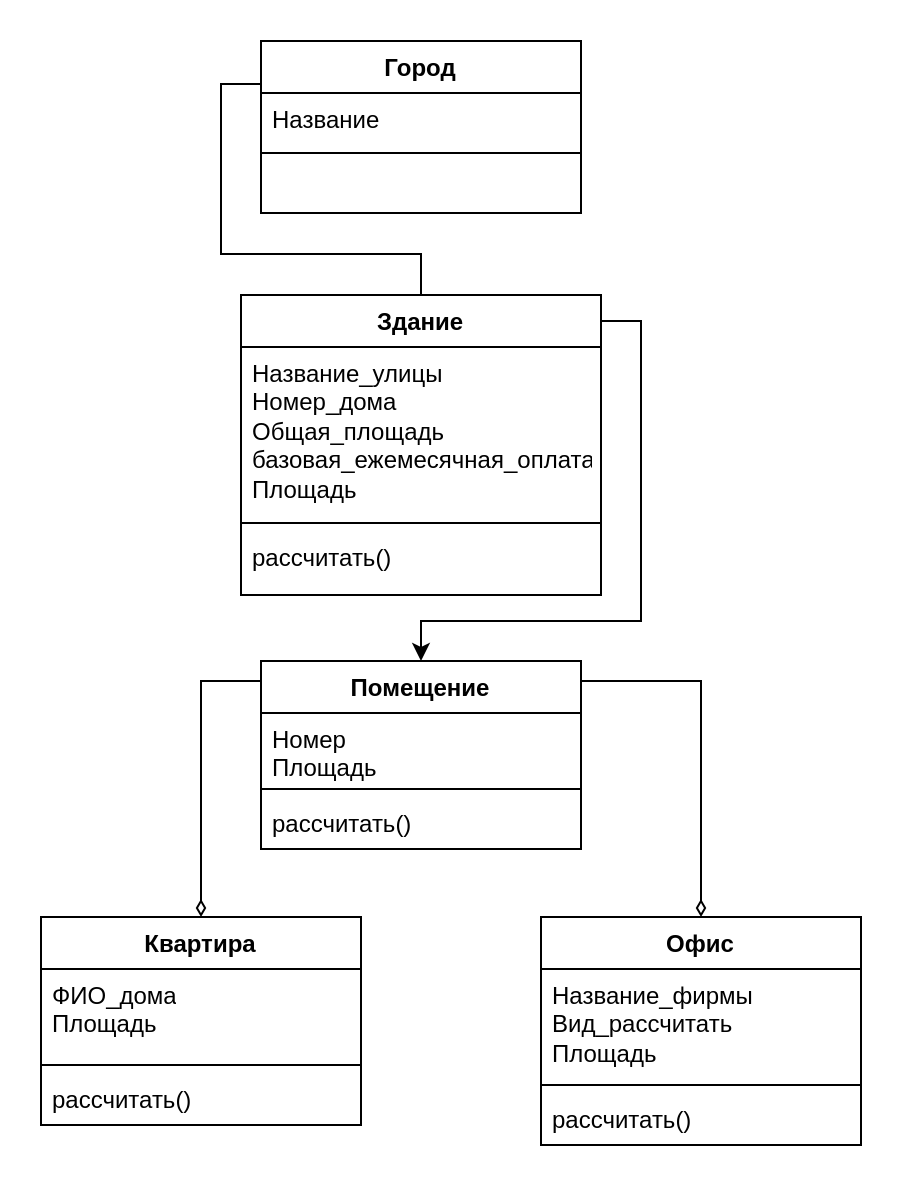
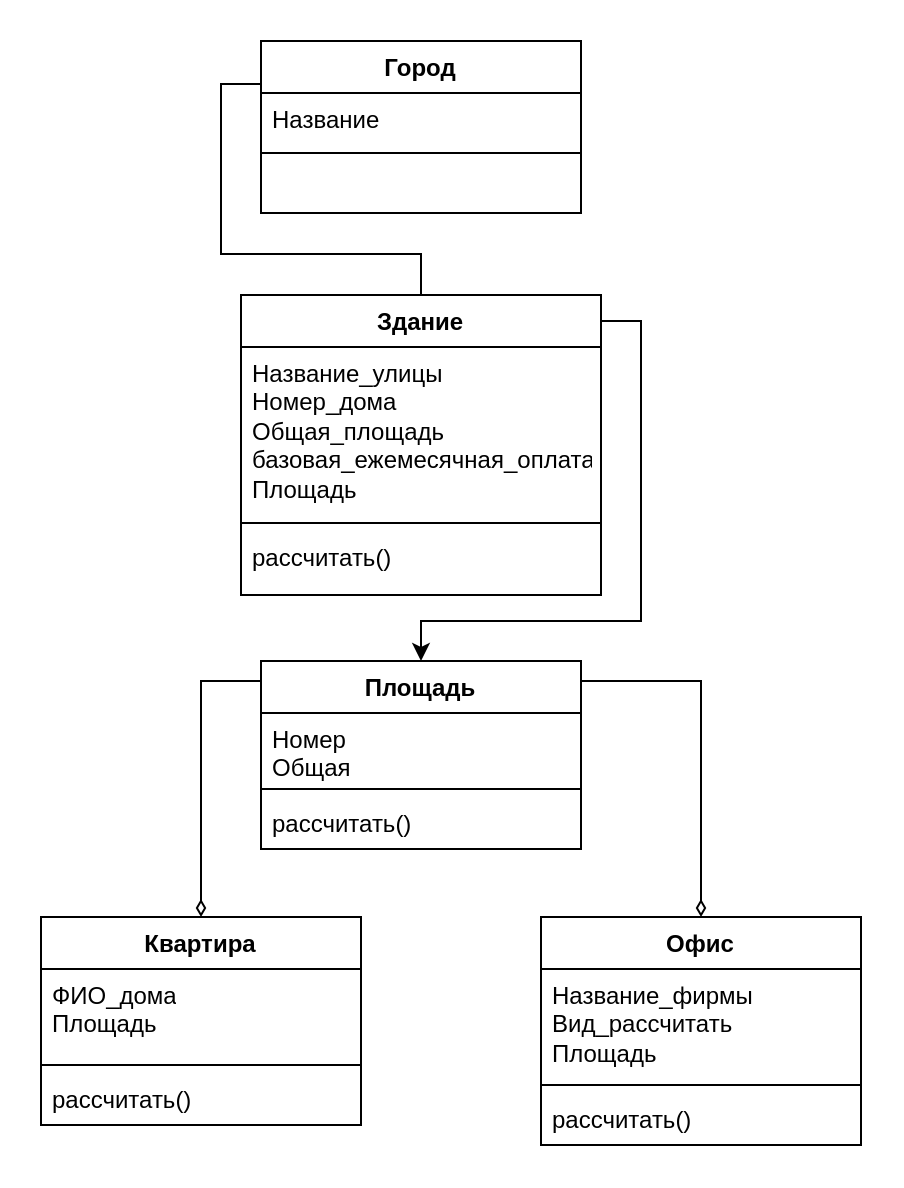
(421, 689) -> (421, 689)
(320, 756) -> (307, 756)
